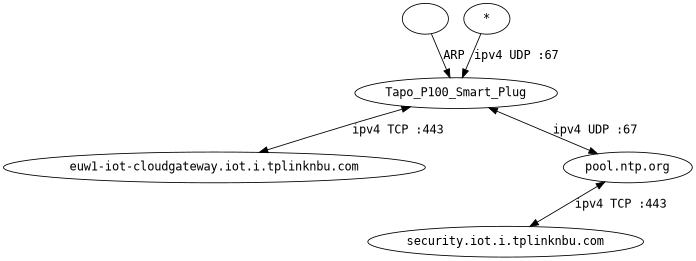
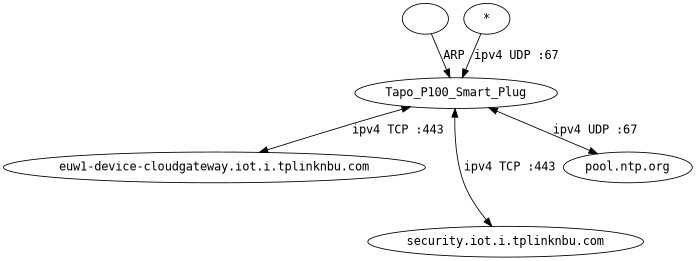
(214, 167) -> (214, 167)
(567, 204) -> (460, 172)
